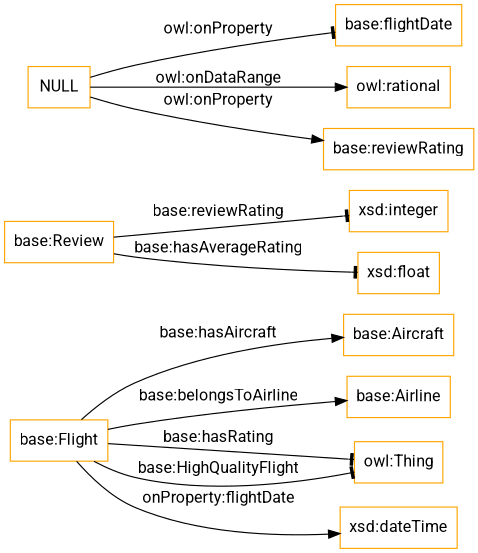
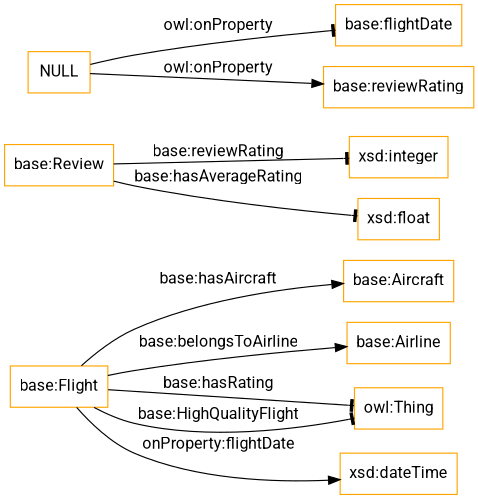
(399, 87) -> none
